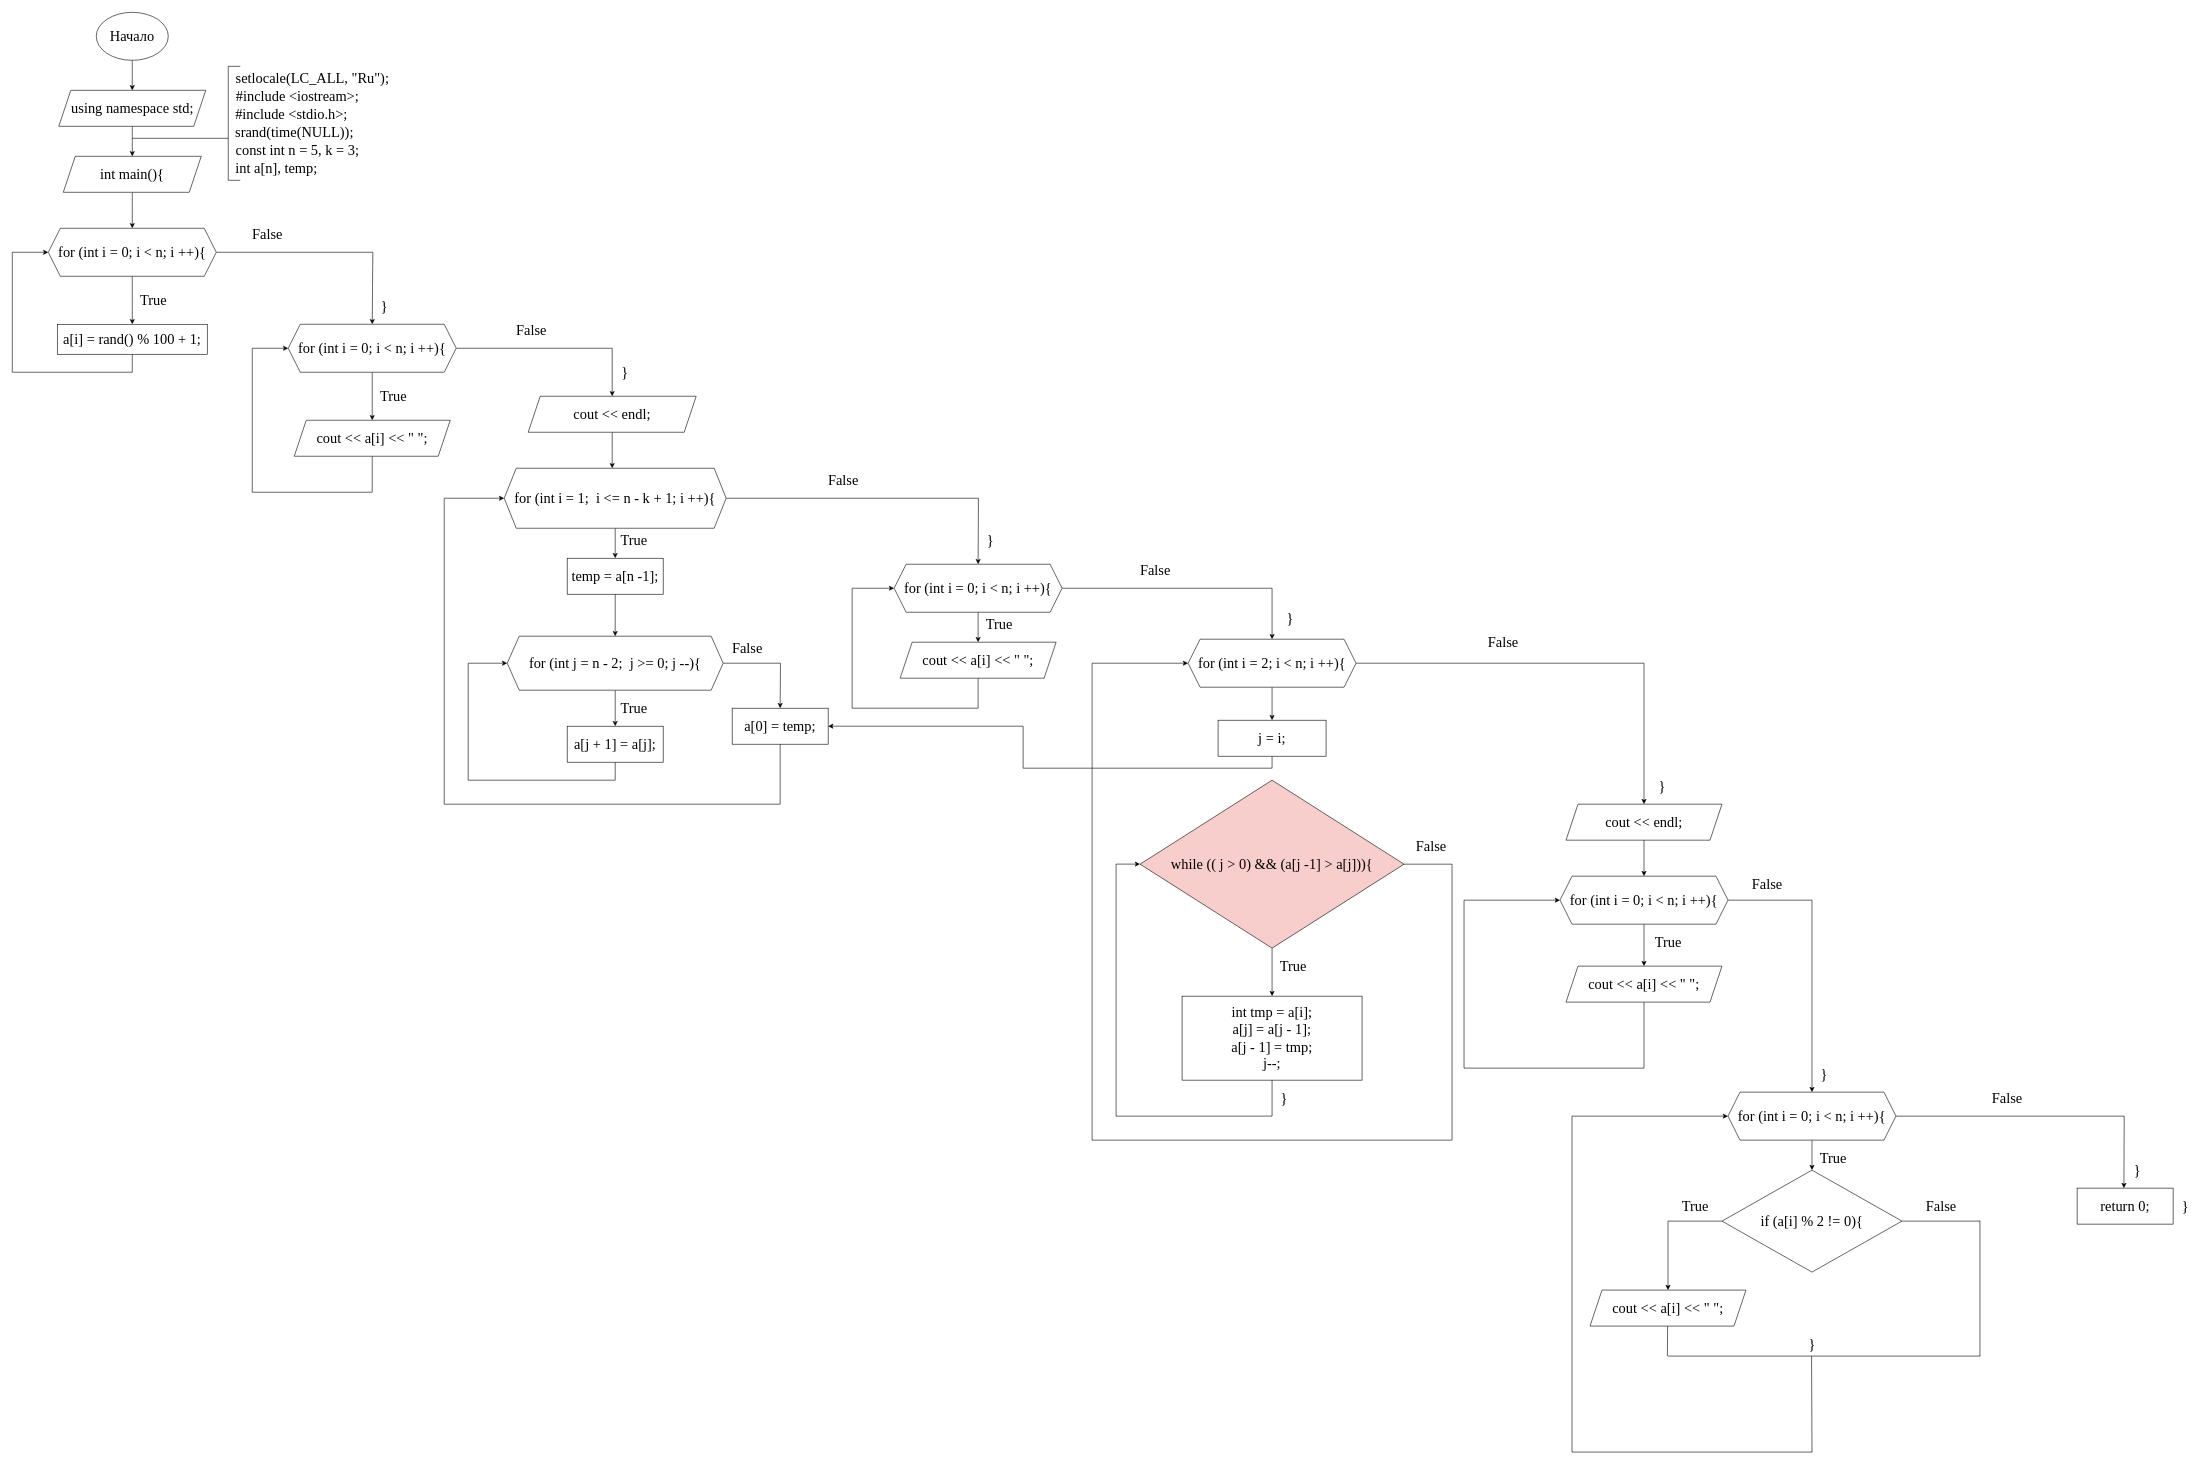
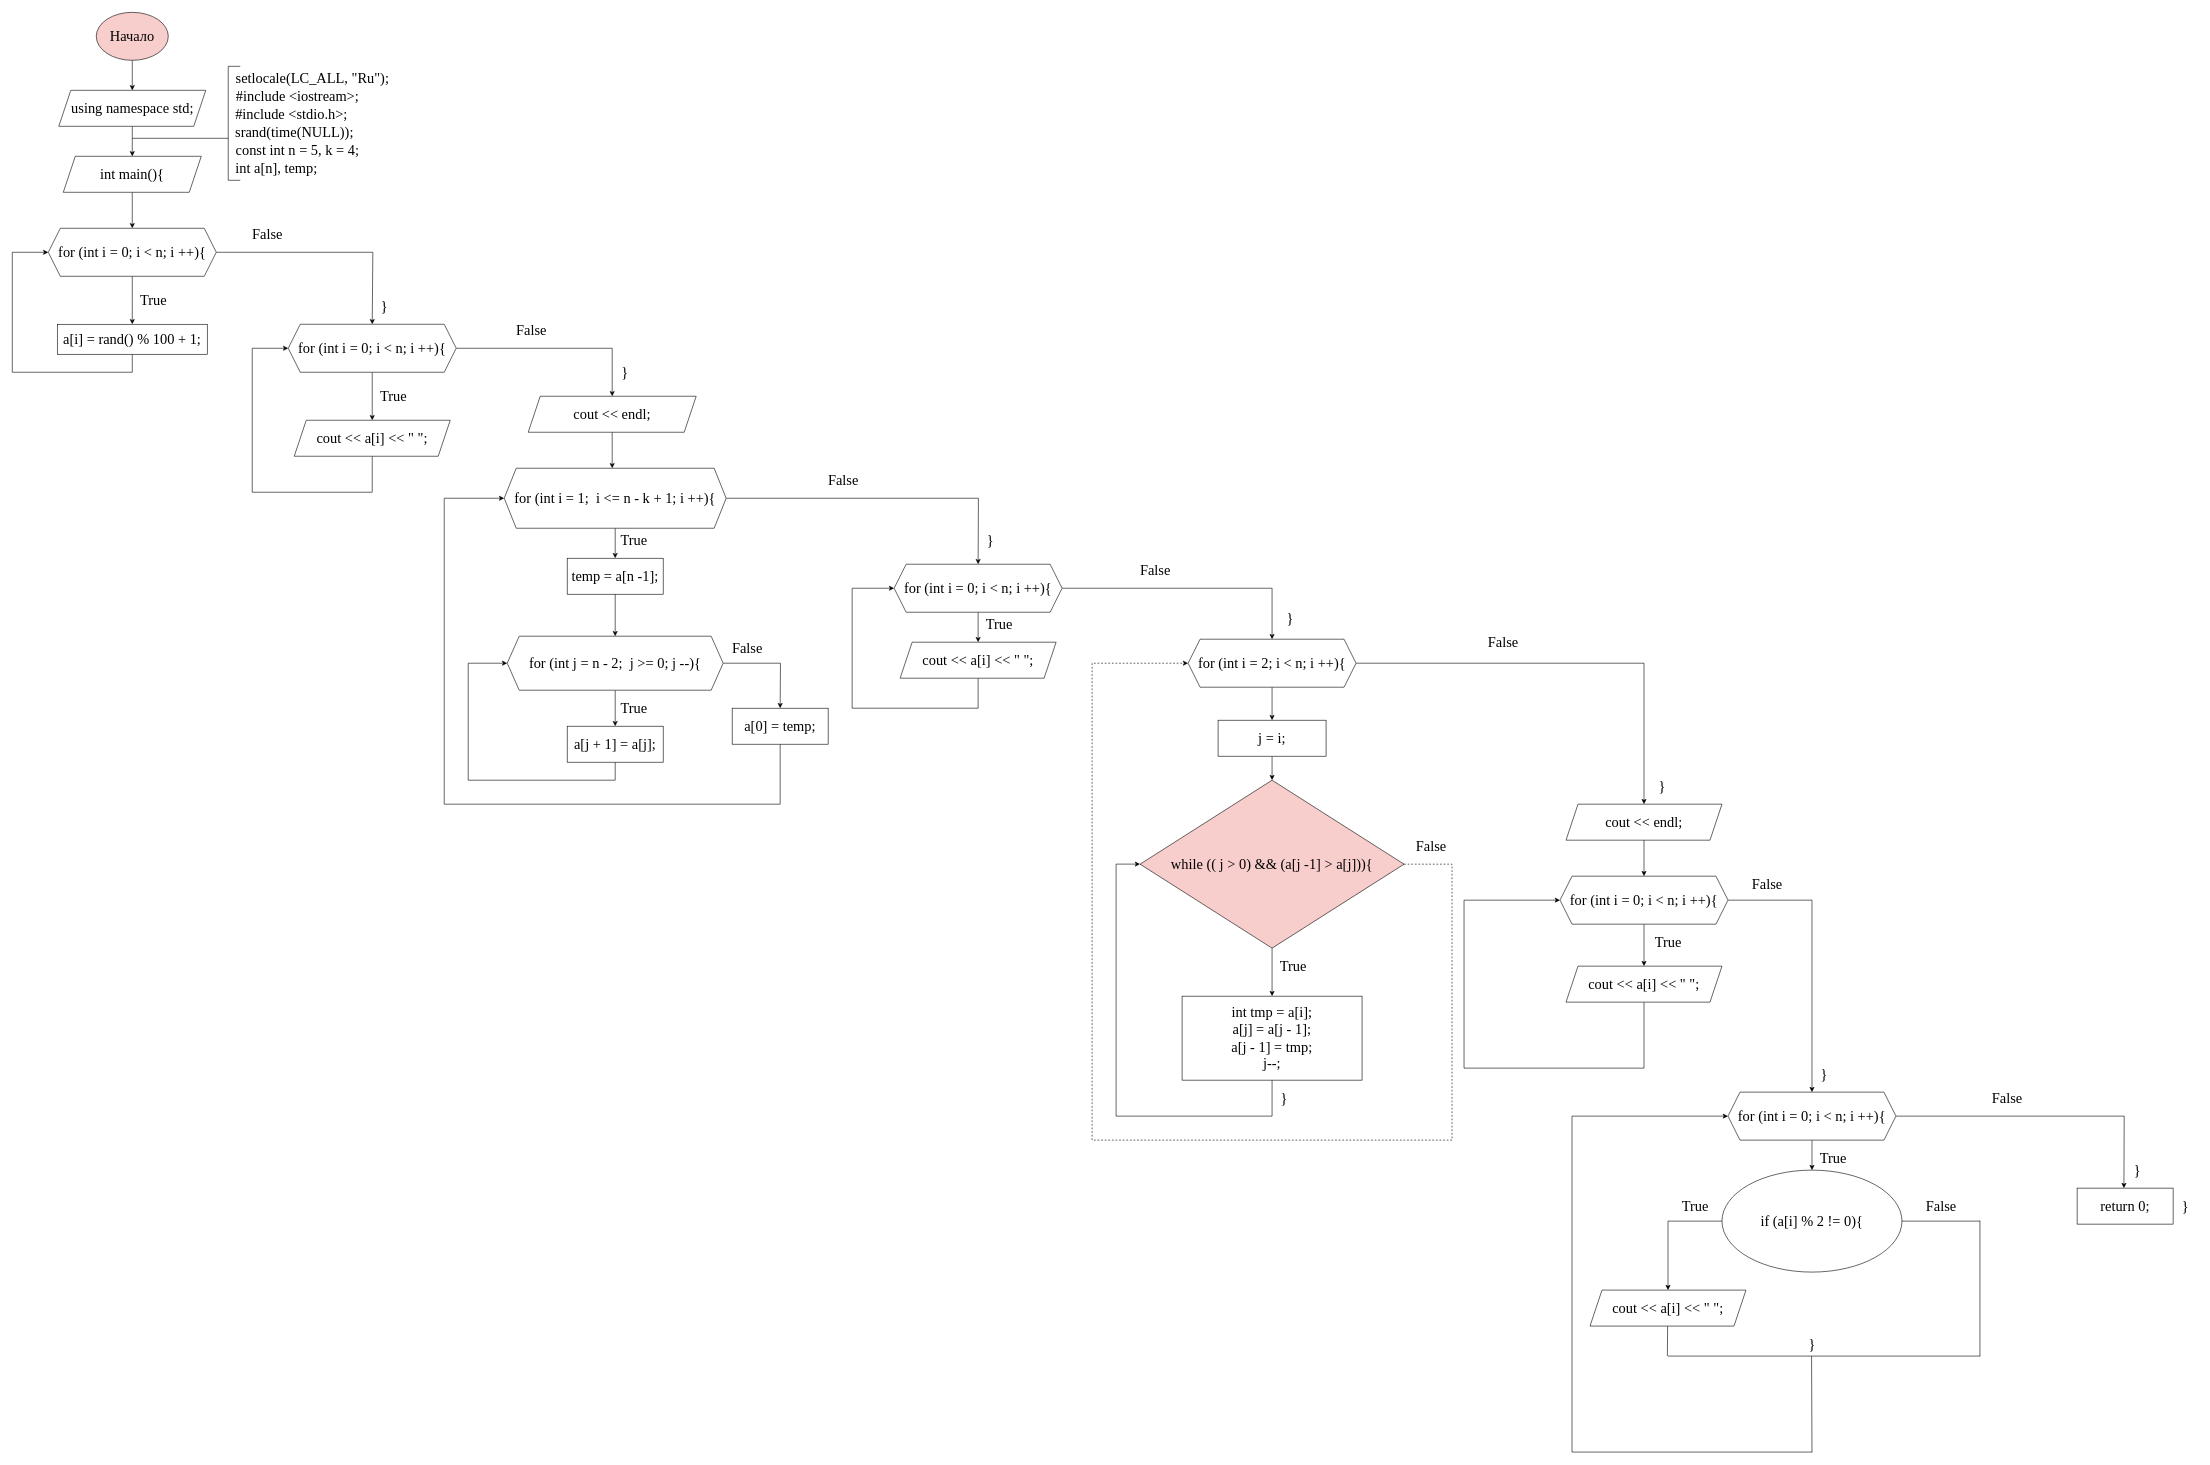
(132, 36) -> (132, 36)
(298, 150) -> (298, 150)
(1023, 726) -> (1272, 774)
(1150, 1140) -> (1150, 1140)
(1812, 1221) -> (1812, 1221)
